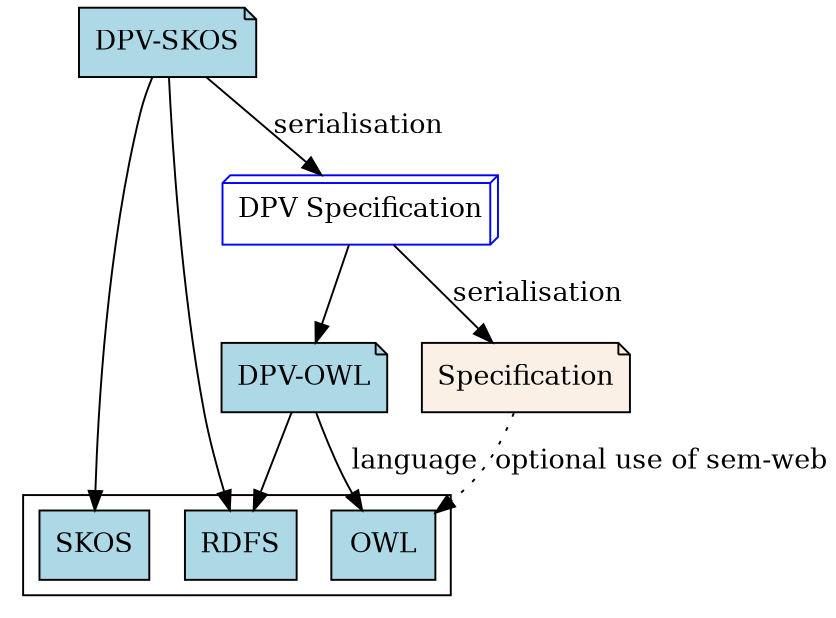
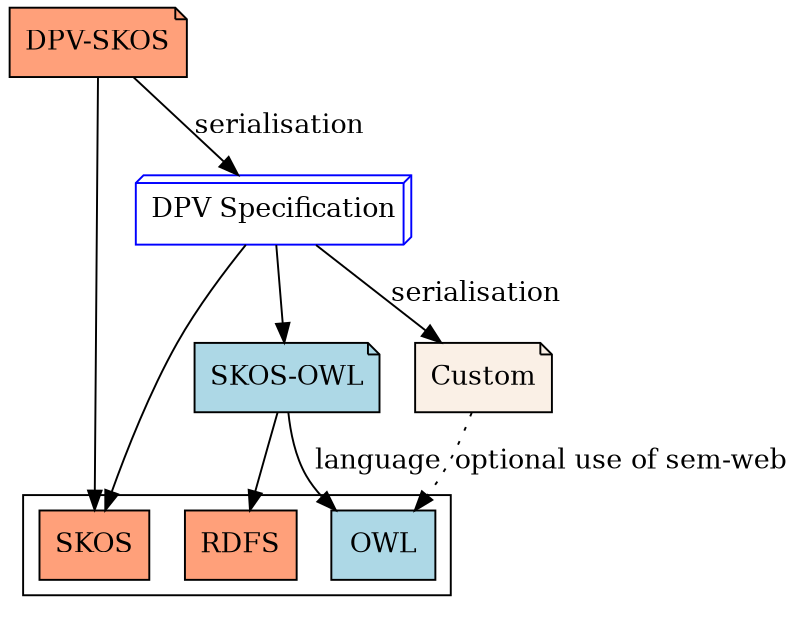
(168, 42) -> (98, 42)
(186, 286) -> none
none -> (167, 362)
(304, 378) -> (287, 378)
(526, 378) -> (484, 378)
(94, 545) -> (94, 545)
(241, 545) -> (241, 545)
